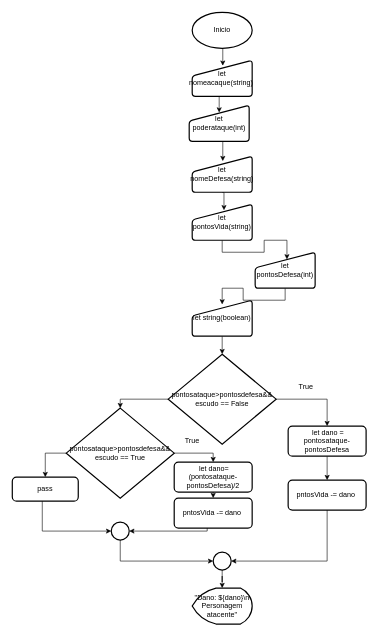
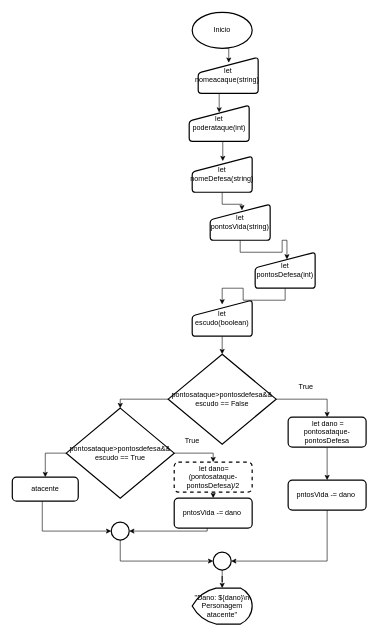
(222, 78) -> (228, 75)
(222, 222) -> (240, 222)
(222, 318) -> (222, 318)
(327, 441) -> (327, 432)
(213, 477) -> (213, 477)
(45, 489) -> (45, 489)
